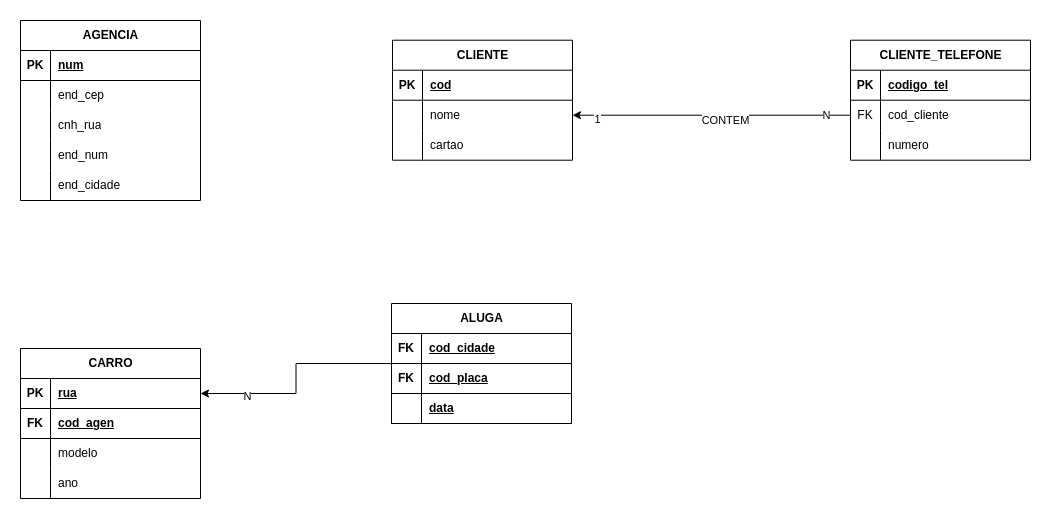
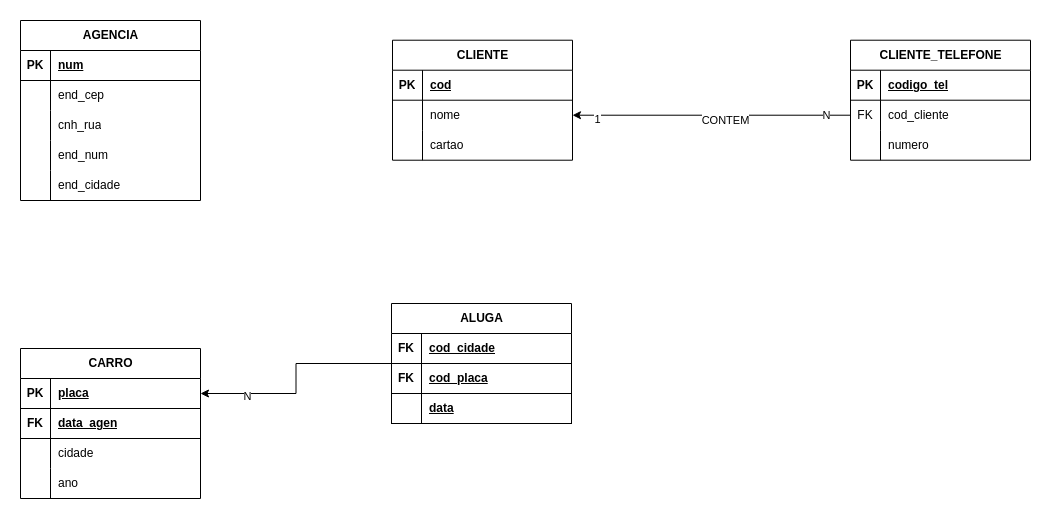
(69, 394) -> (74, 394)
(85, 424) -> (89, 424)
(77, 454) -> (77, 454)
